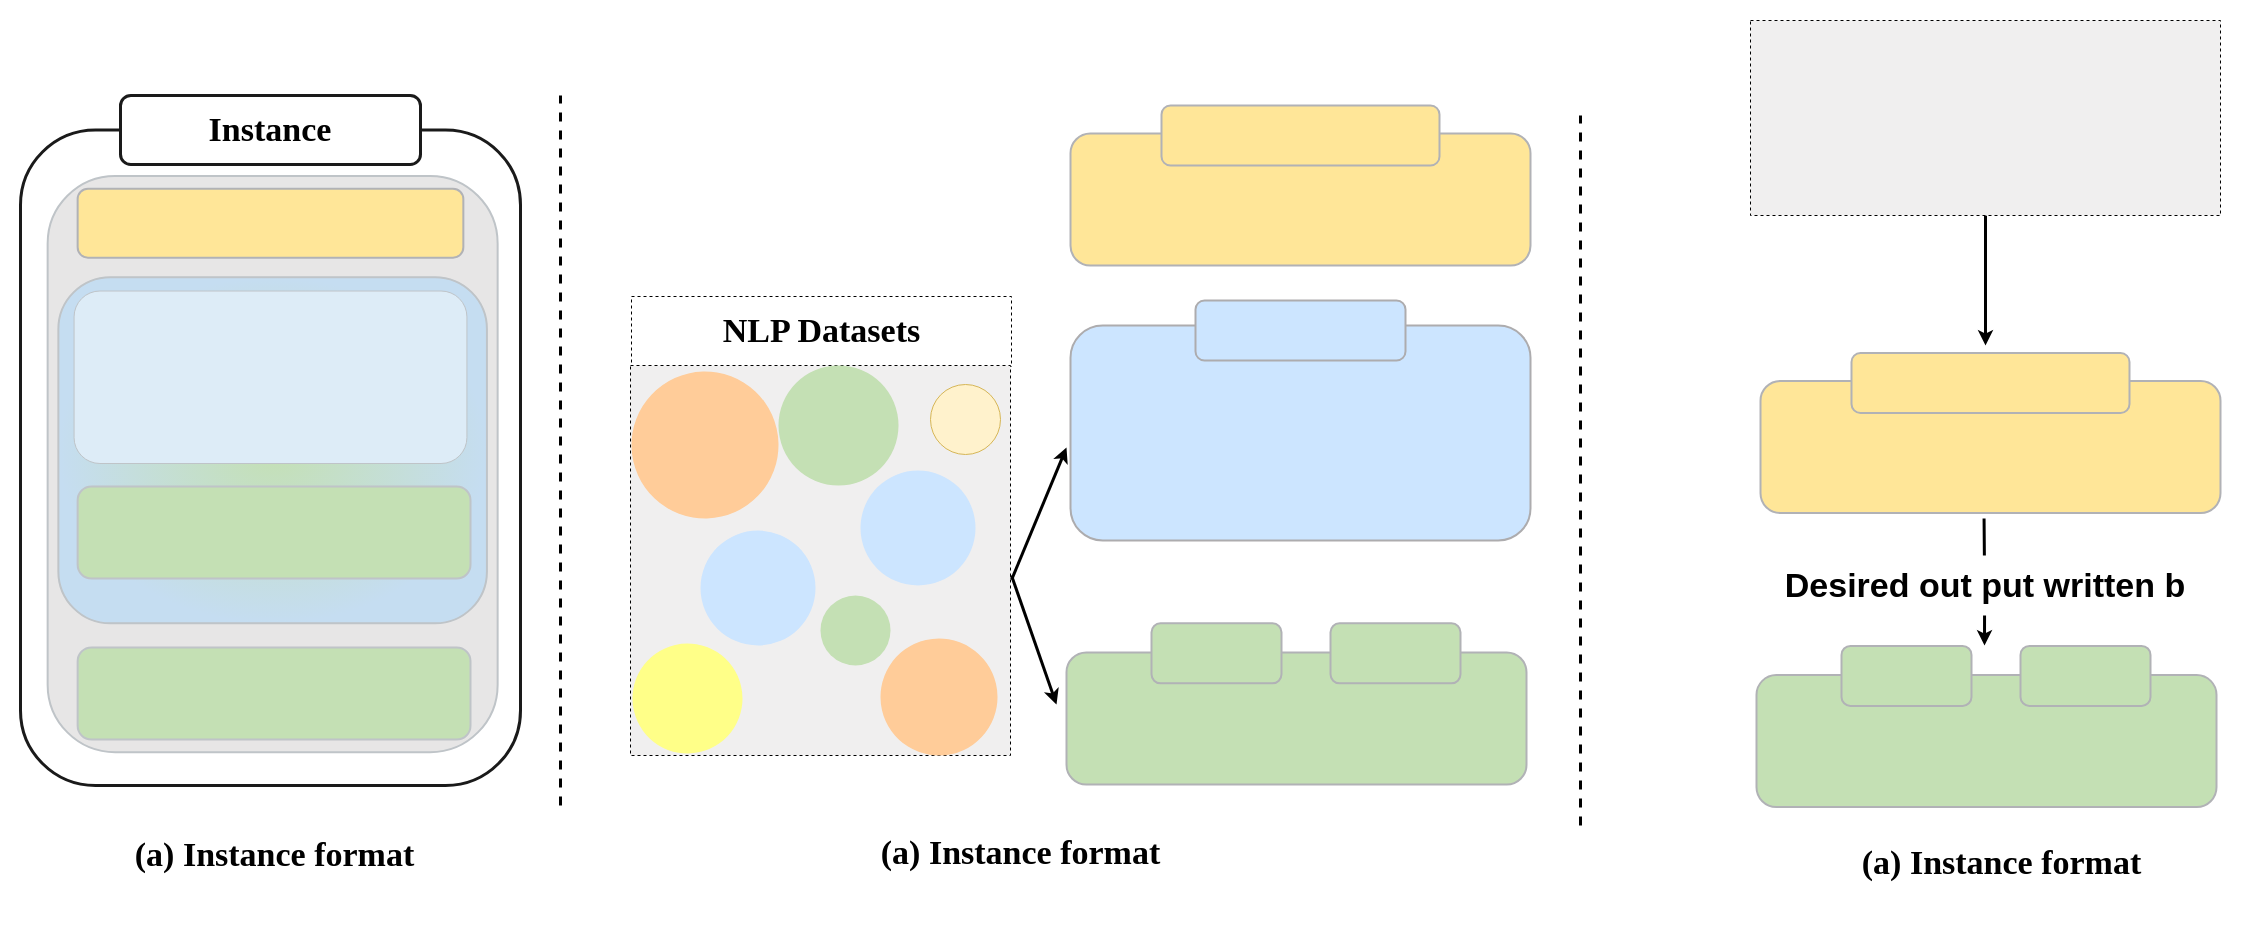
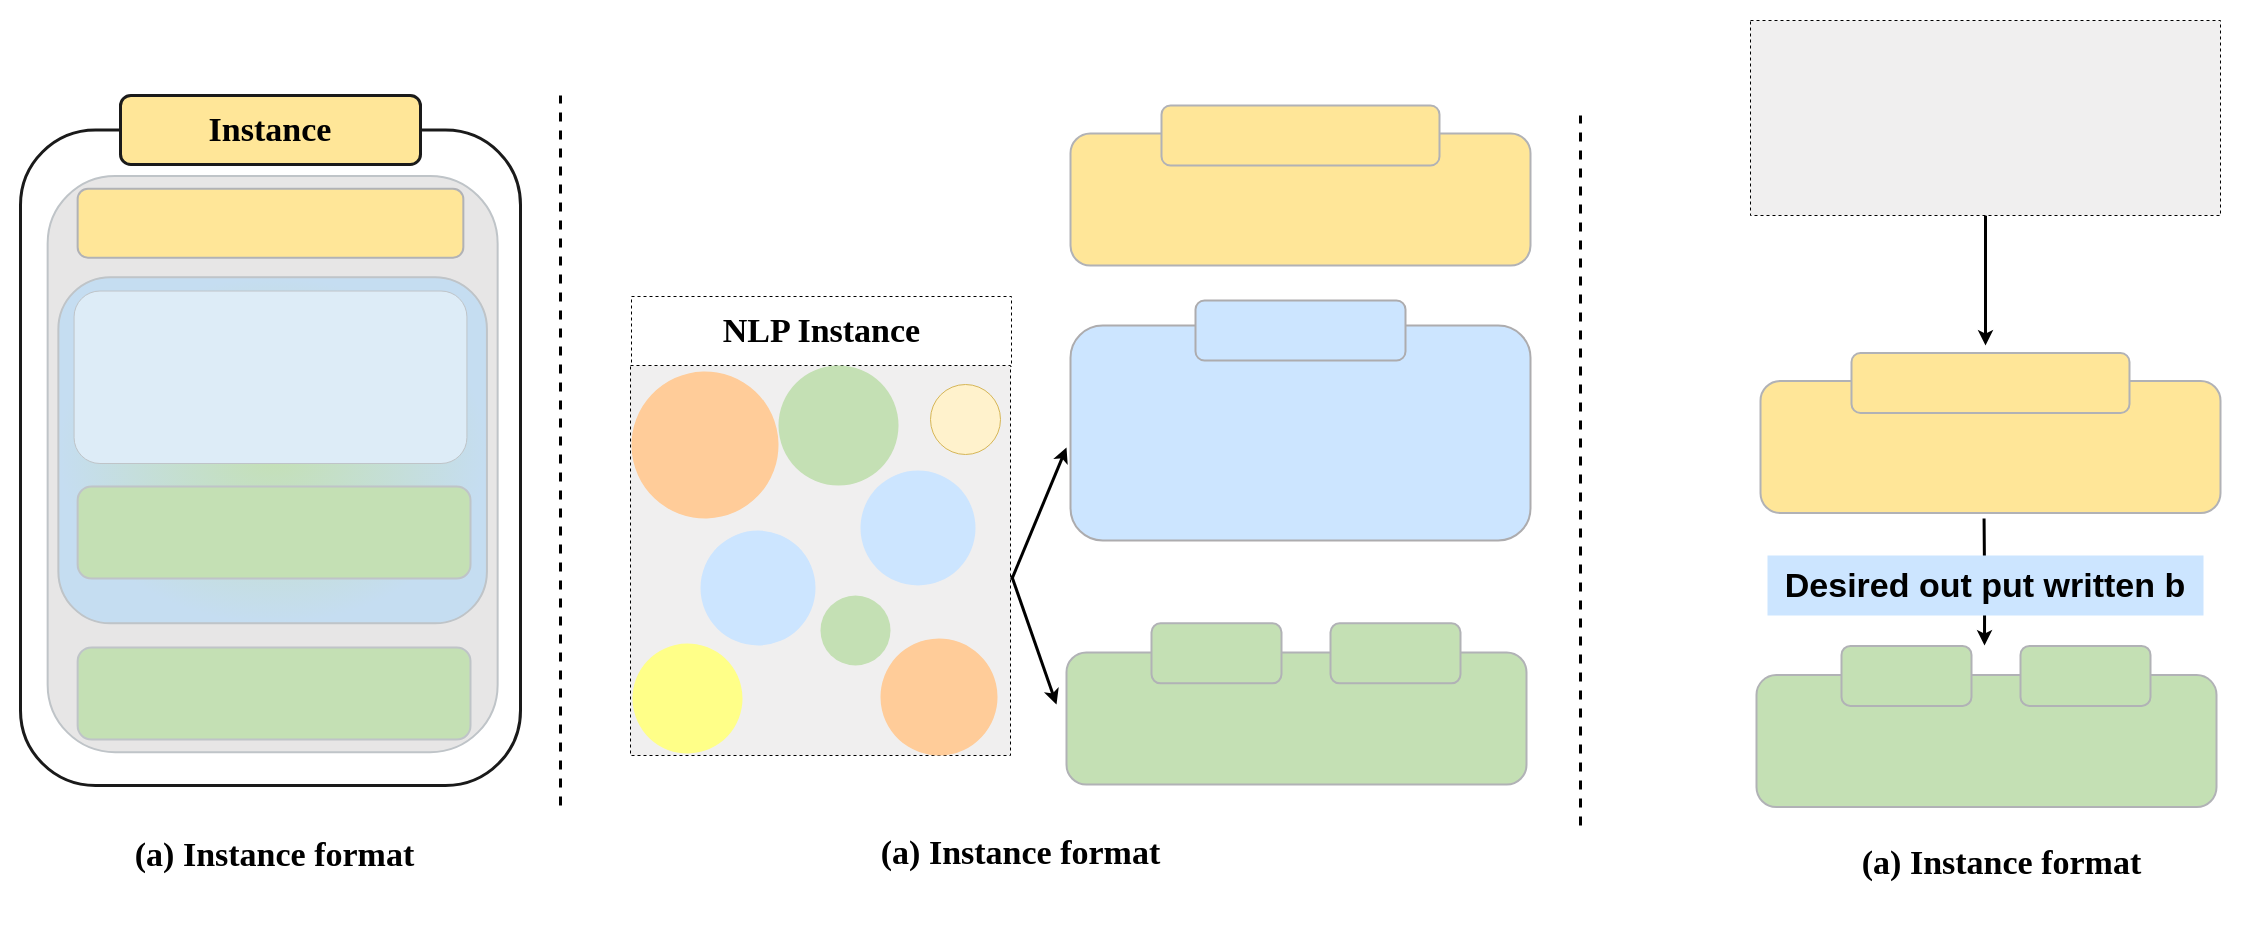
(271, 130) -> (271, 130)
(822, 332) -> (822, 332)
(1986, 586) -> (1986, 586)
